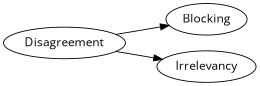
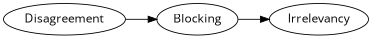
(135, 55) -> (249, 19)
